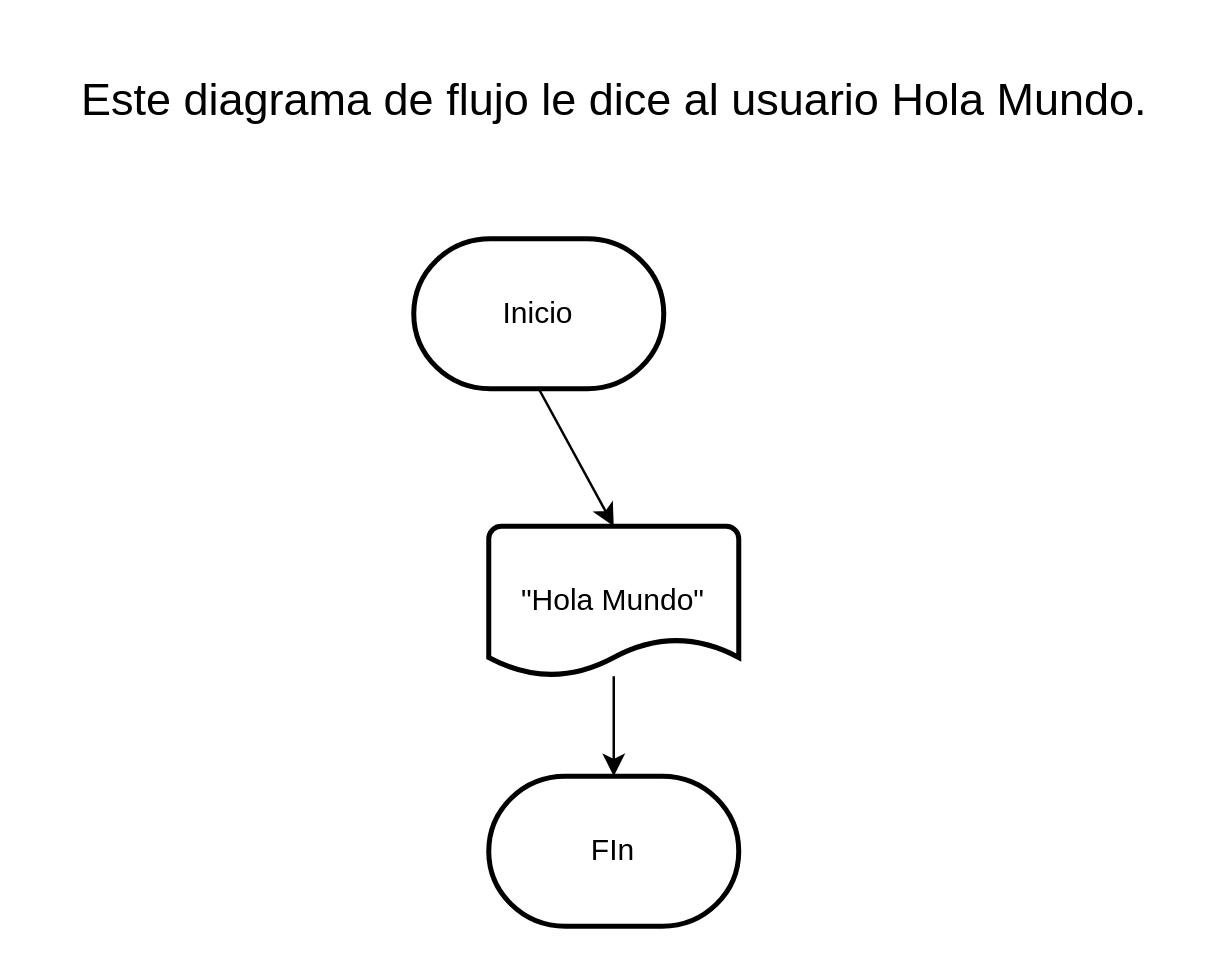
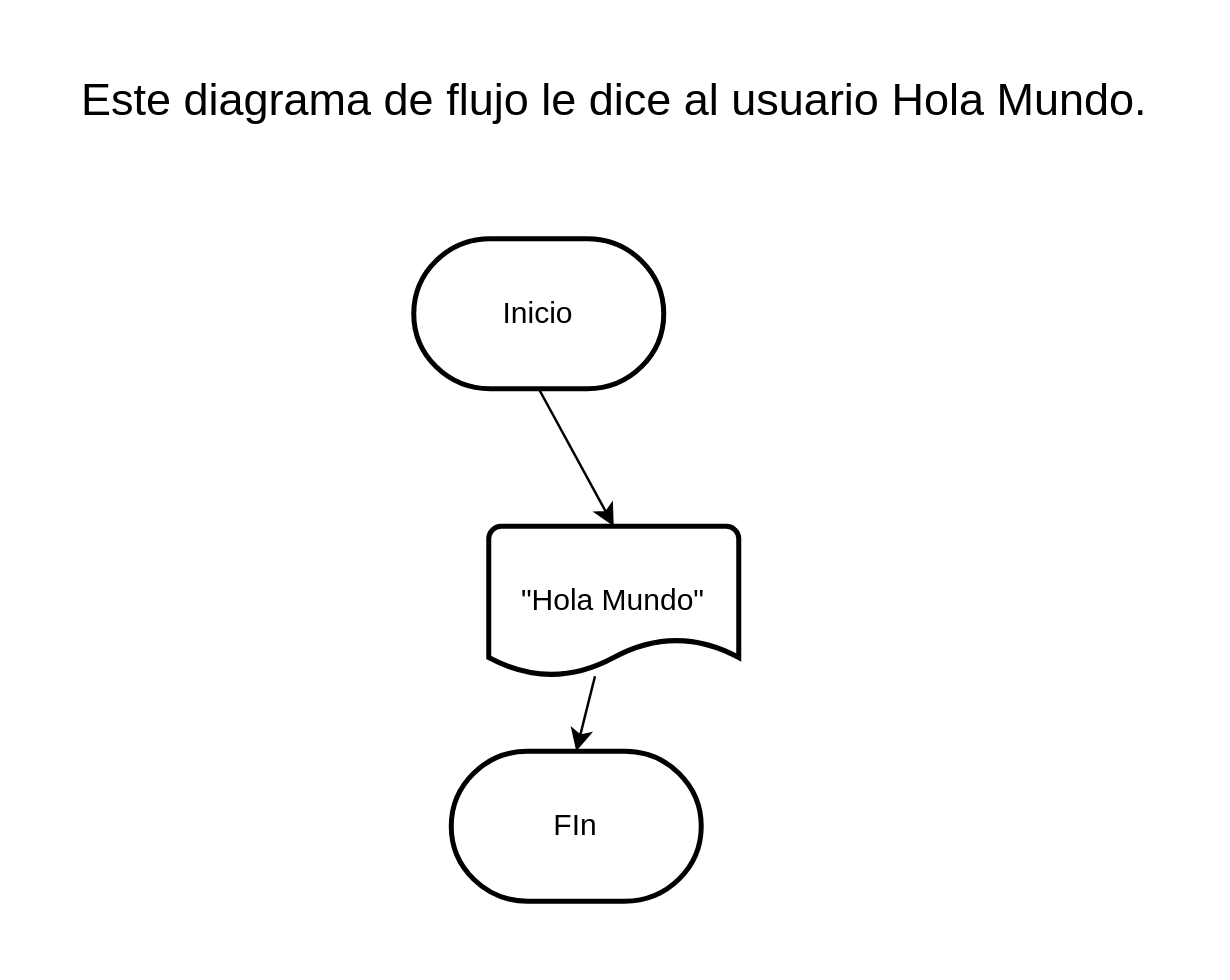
(614, 851) -> (576, 826)
